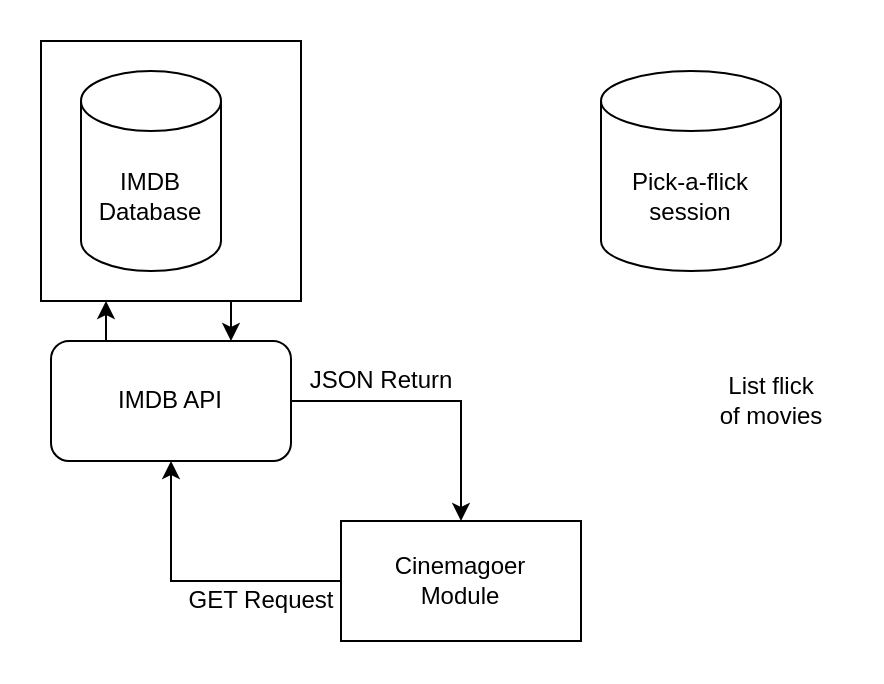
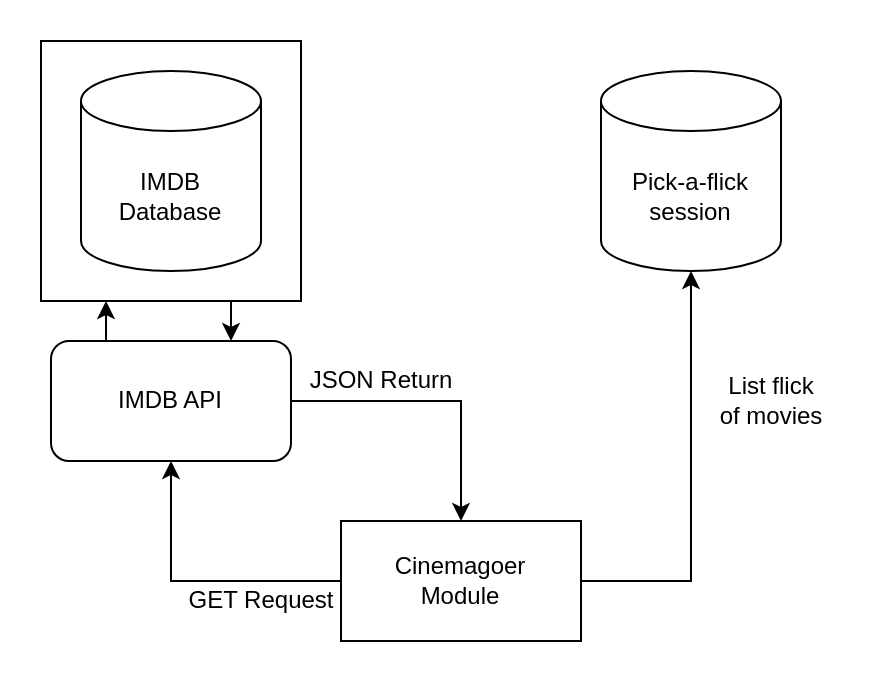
(151, 171) -> (171, 171)
none -> (691, 488)
